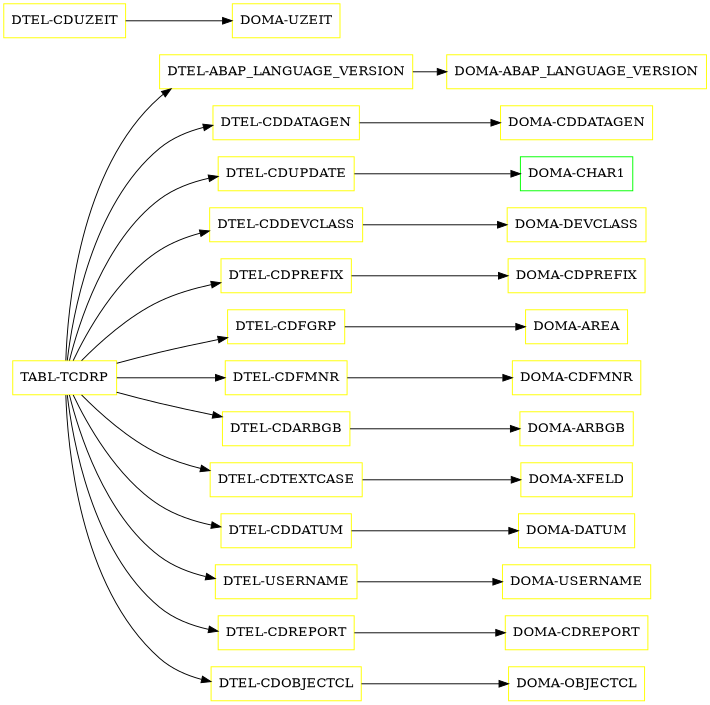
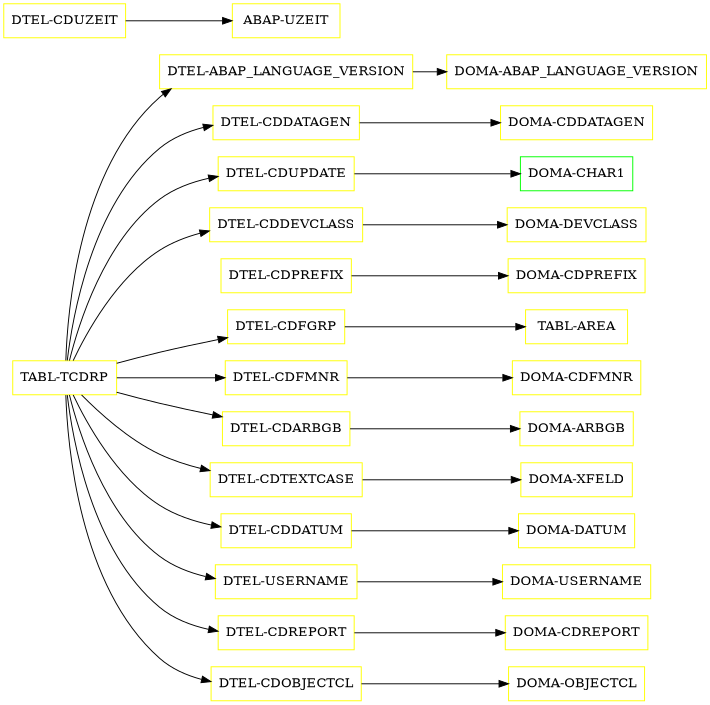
(286, 21) -> (286, 21)
(140, 312) -> none
(577, 327) -> (577, 327)
